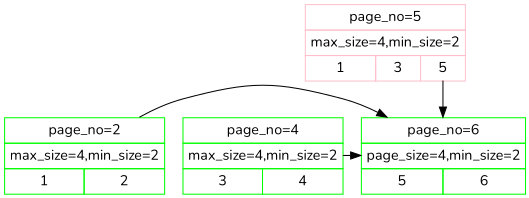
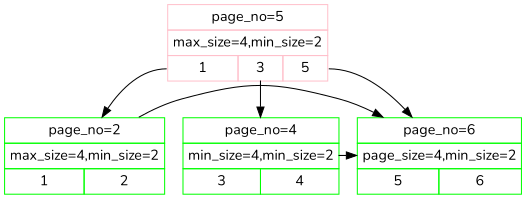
none -> (133, 81)
none -> (260, 94)
(263, 155) -> (261, 155)
